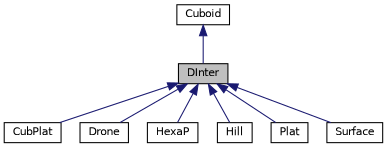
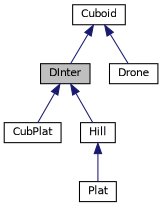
(149, 106) -> (119, 49)
(251, 106) -> (98, 168)
(173, 133) -> none
(355, 133) -> none
